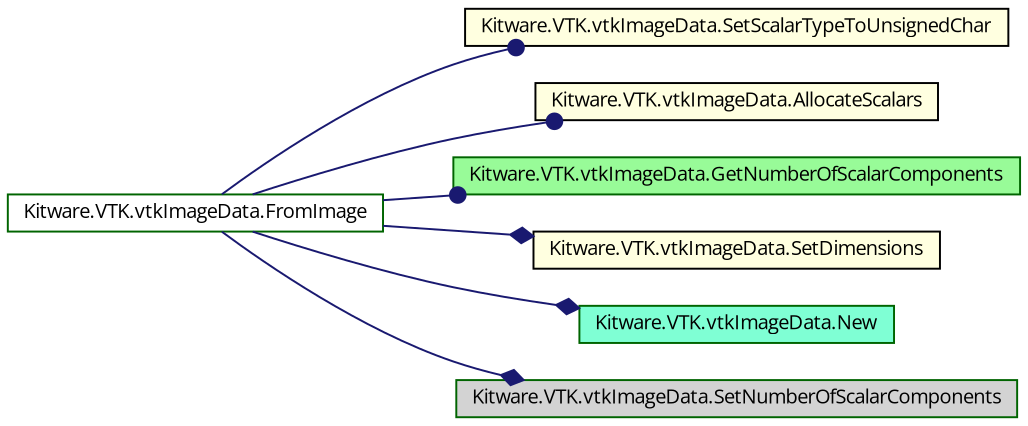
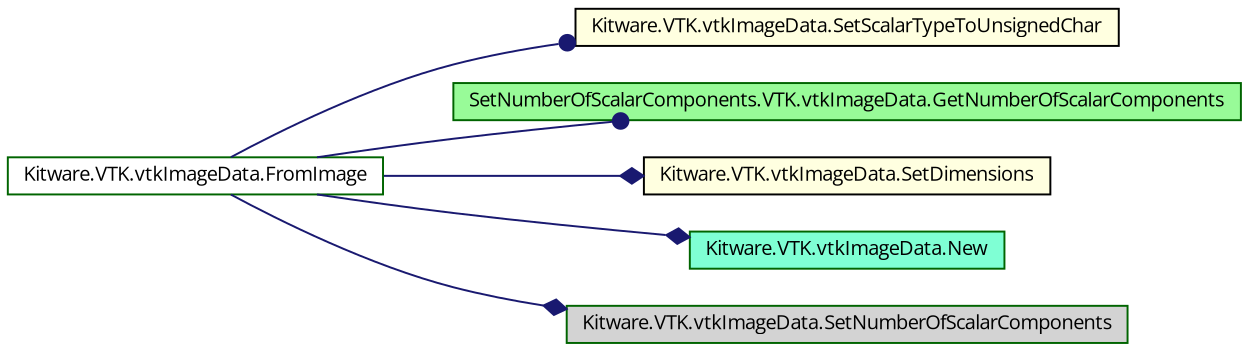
(737, 102) -> none
(737, 176) -> (847, 102)
